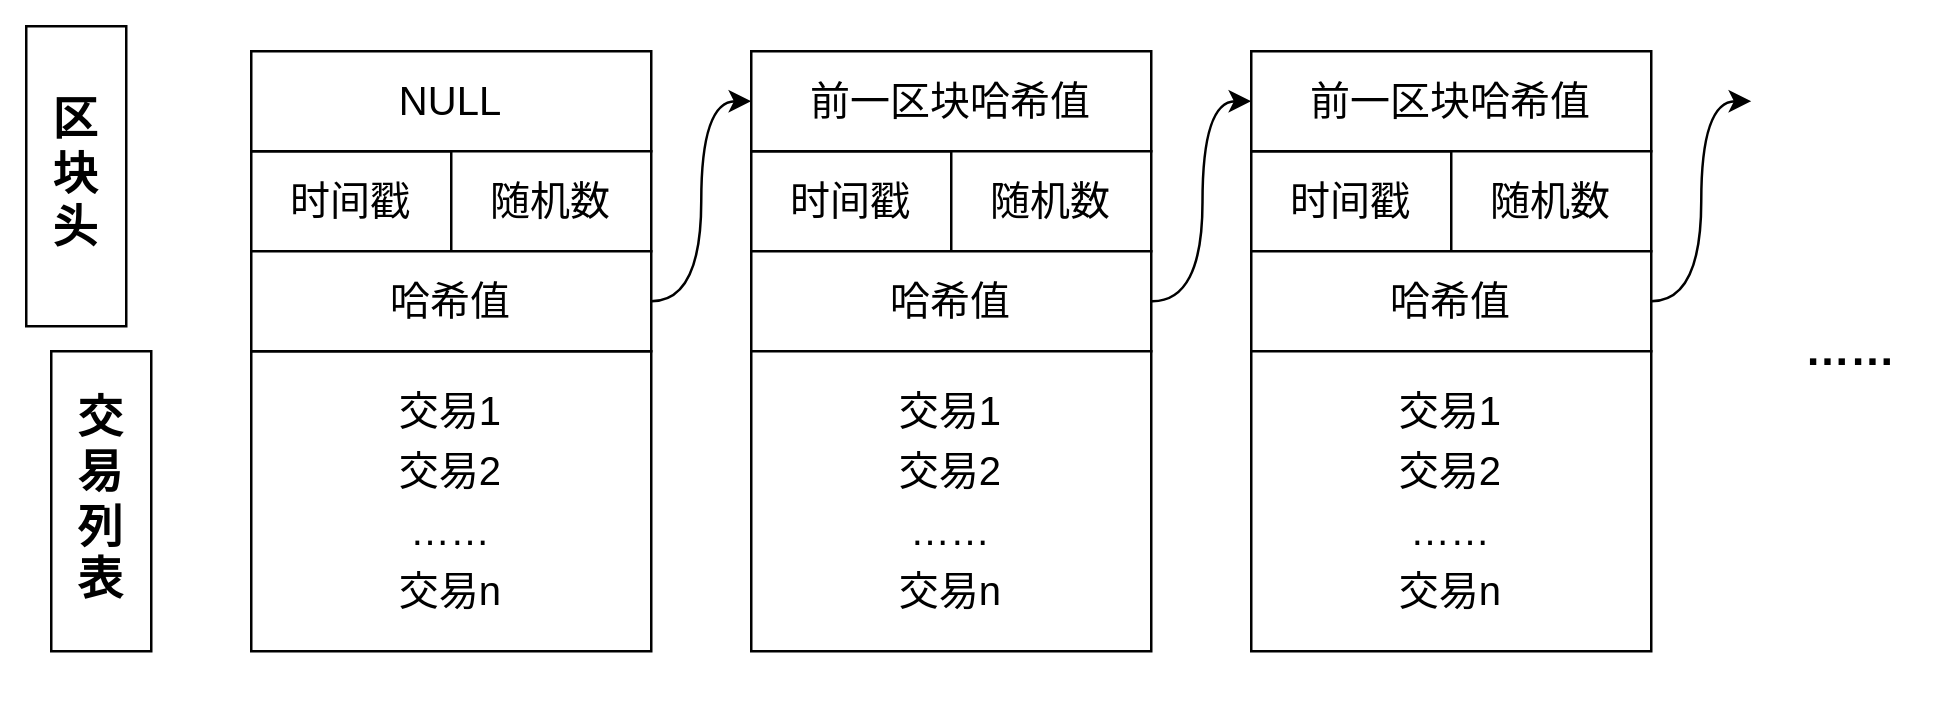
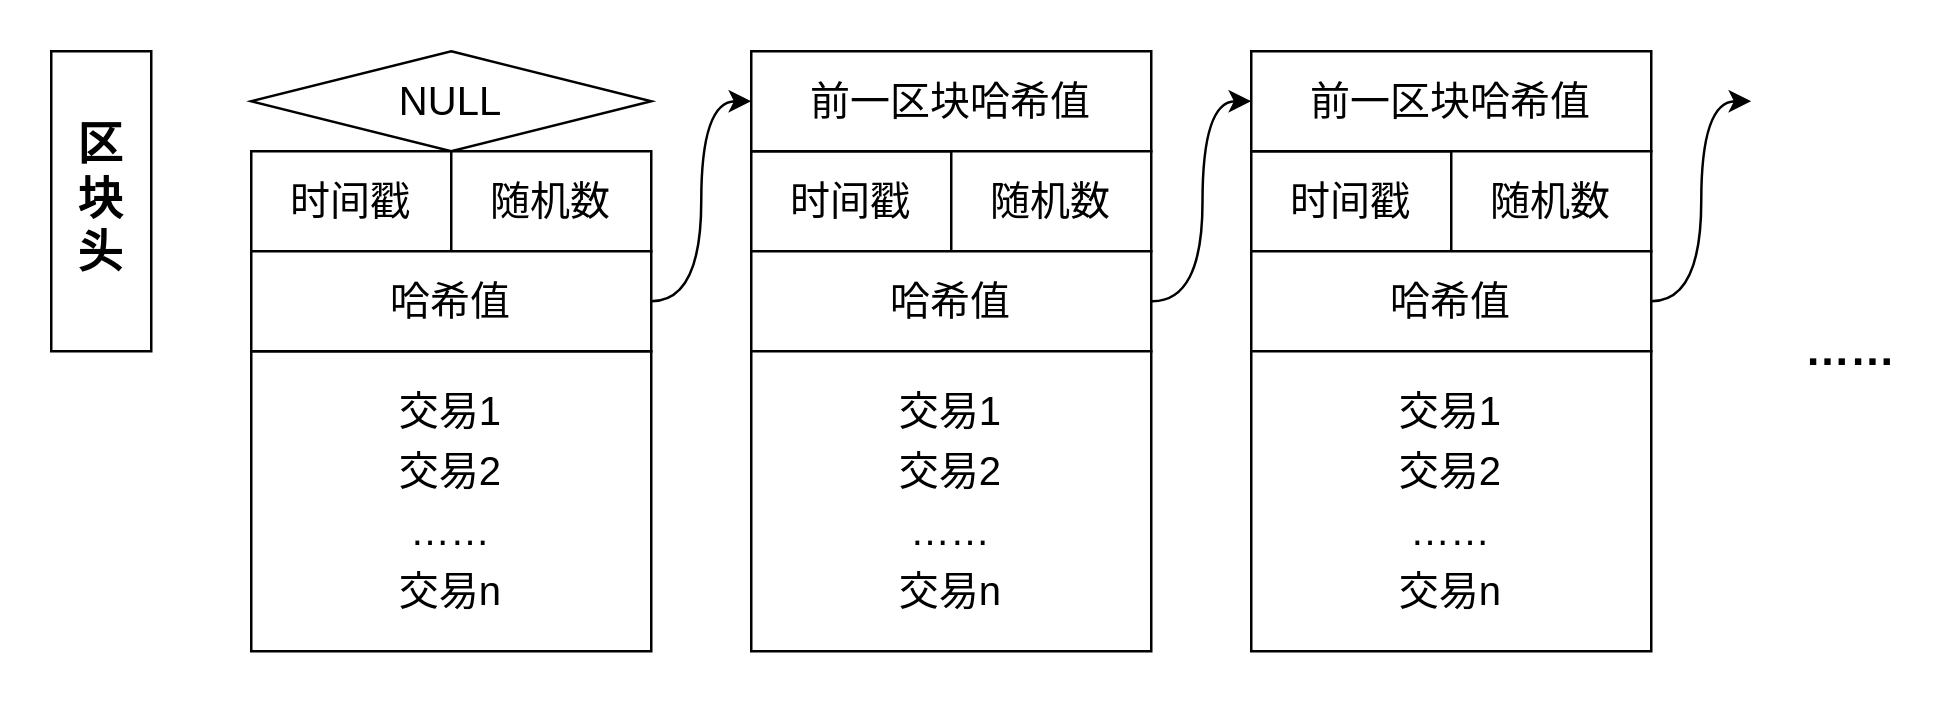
(451, 101) -> (451, 101)
(76, 176) -> (101, 201)
(101, 501) -> none
